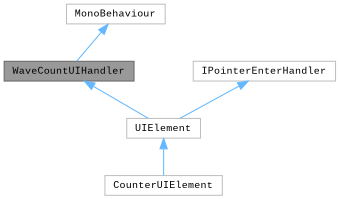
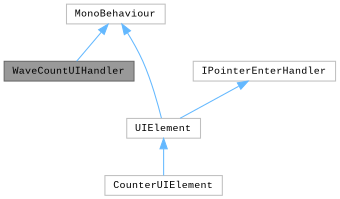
(121, 102) -> (148, 74)
